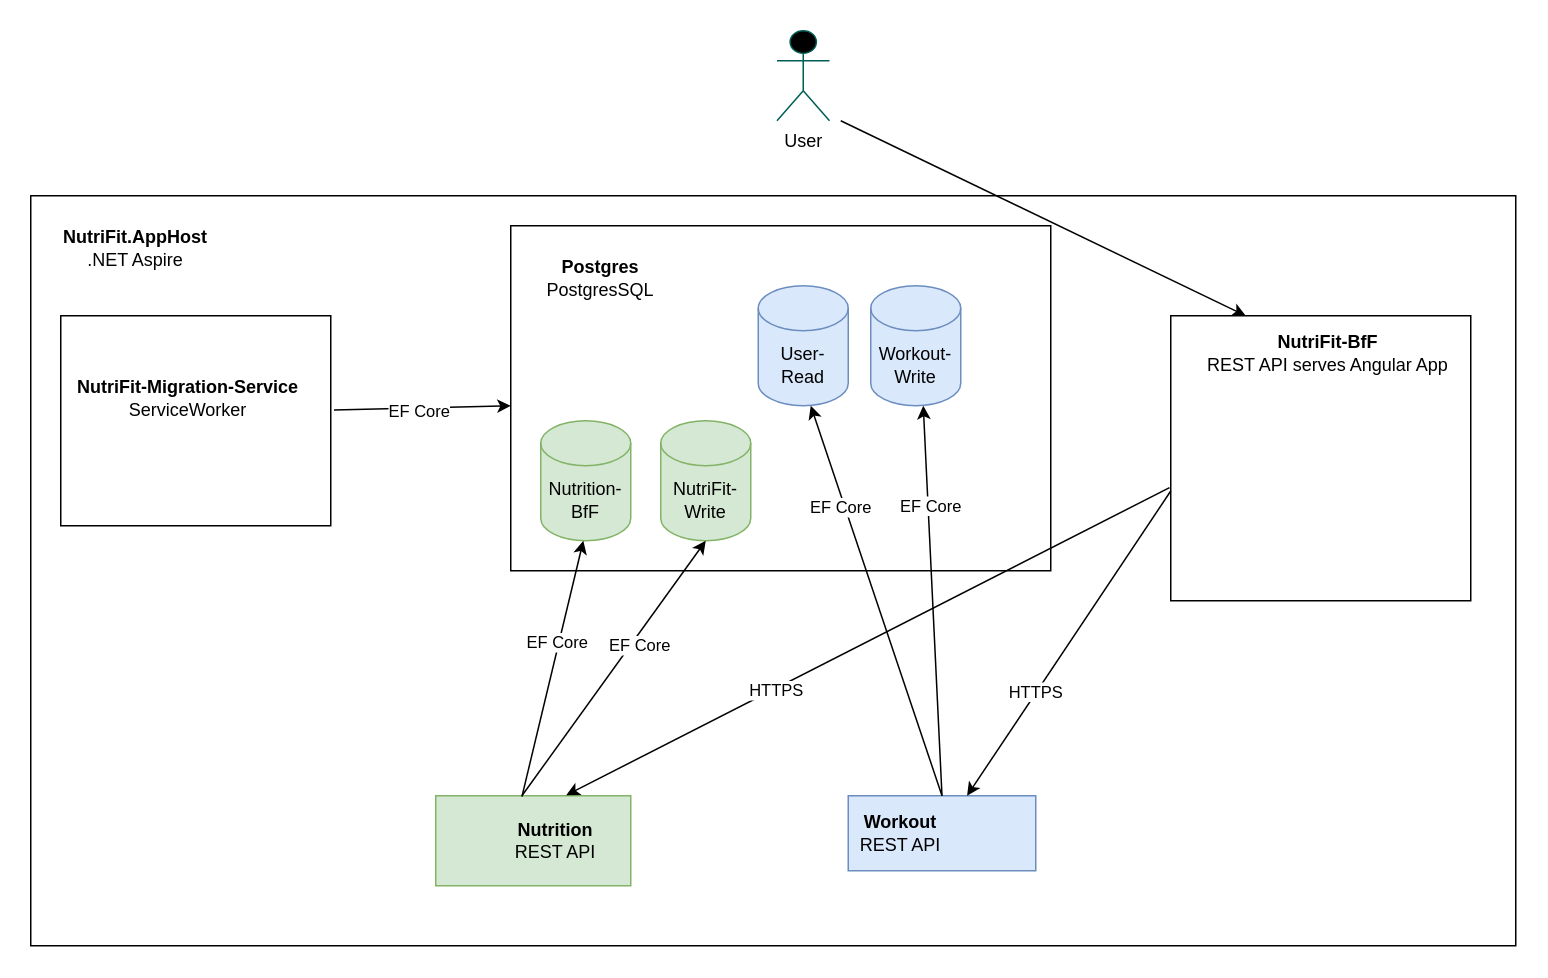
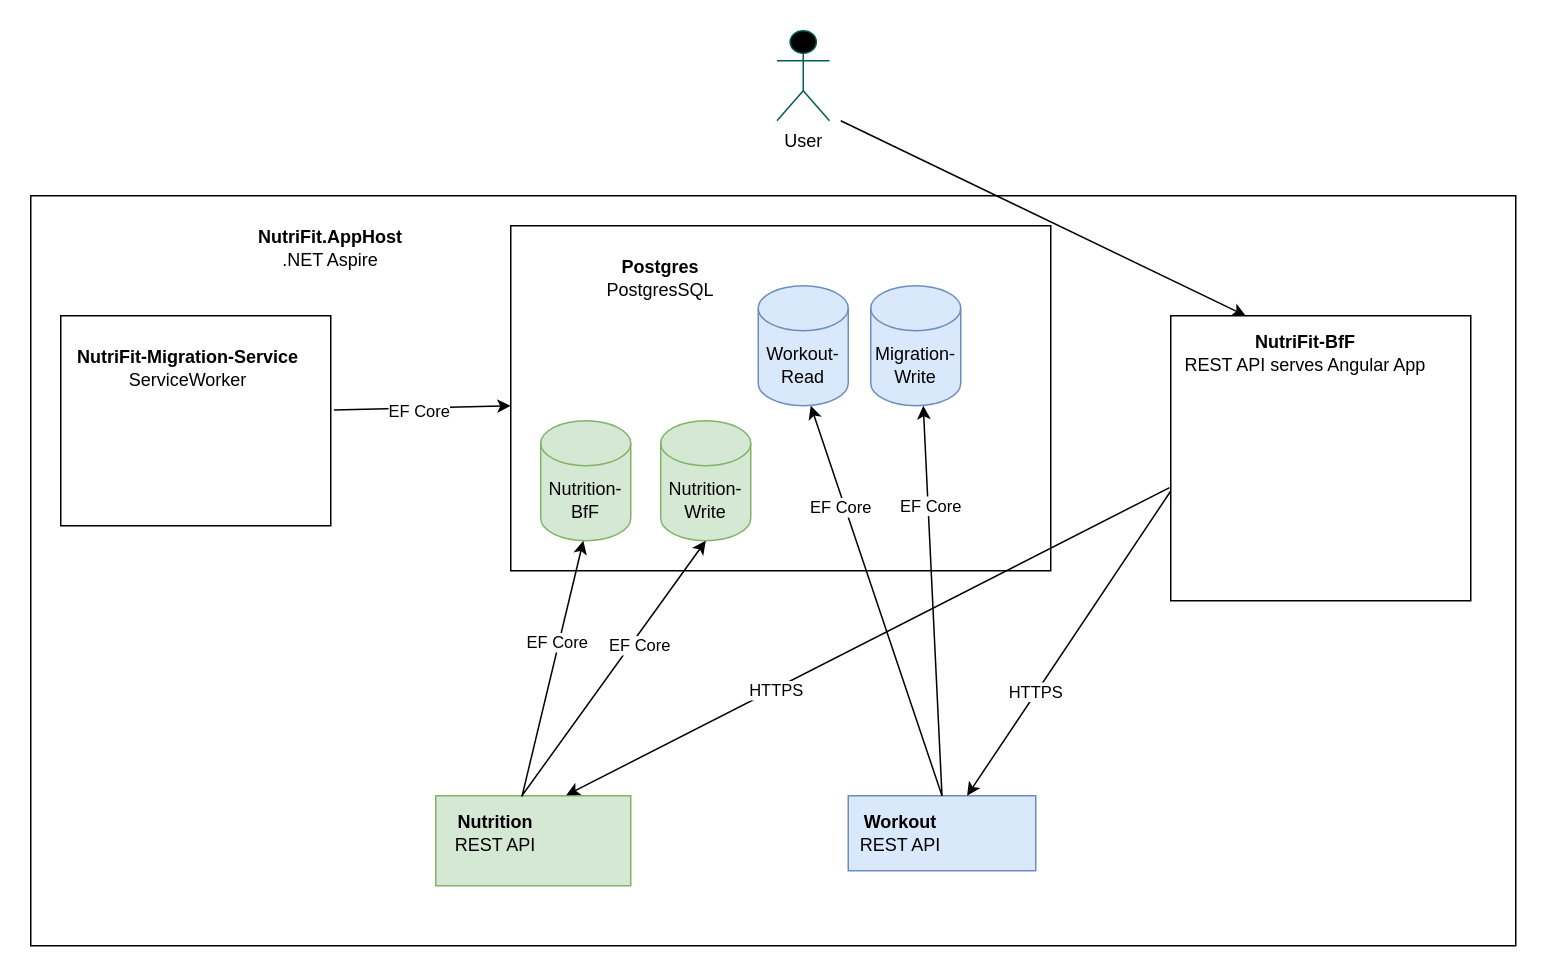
(136, 248) -> (331, 248)
(601, 278) -> (661, 278)
(1328, 353) -> (1306, 353)
(803, 365) -> (803, 365)
(916, 365) -> (916, 365)
(188, 398) -> (188, 368)
(706, 500) -> (706, 500)
(556, 841) -> (496, 833)
